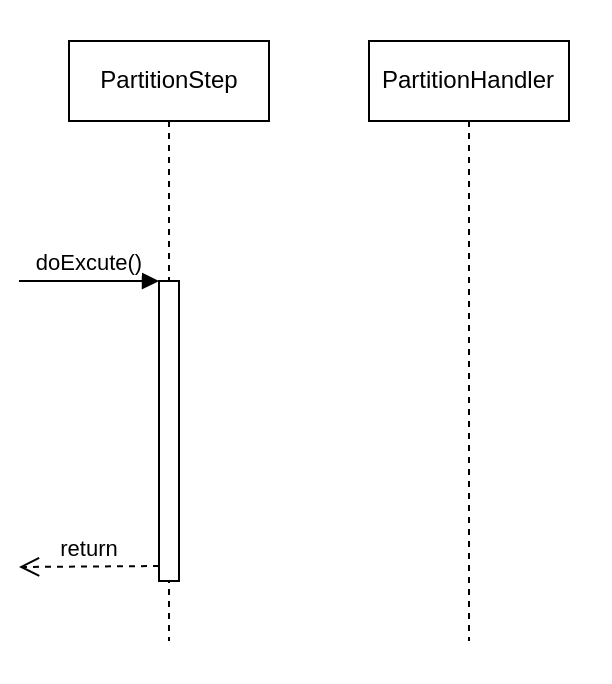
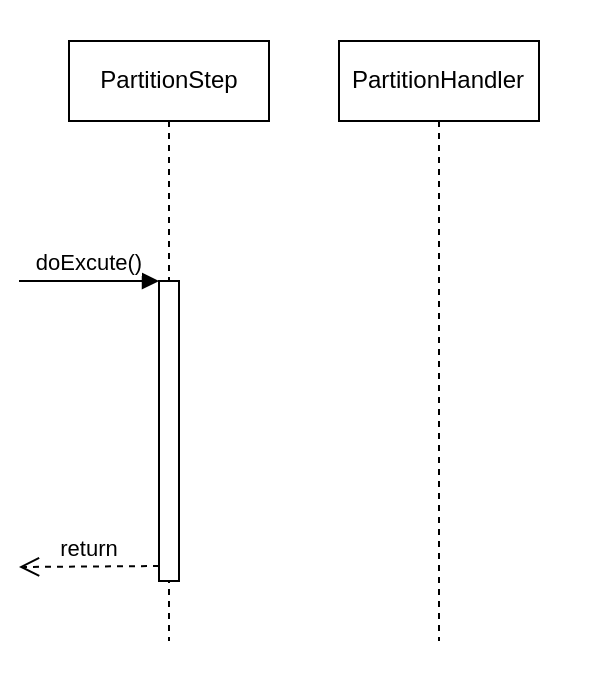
(469, 341) -> (439, 341)
